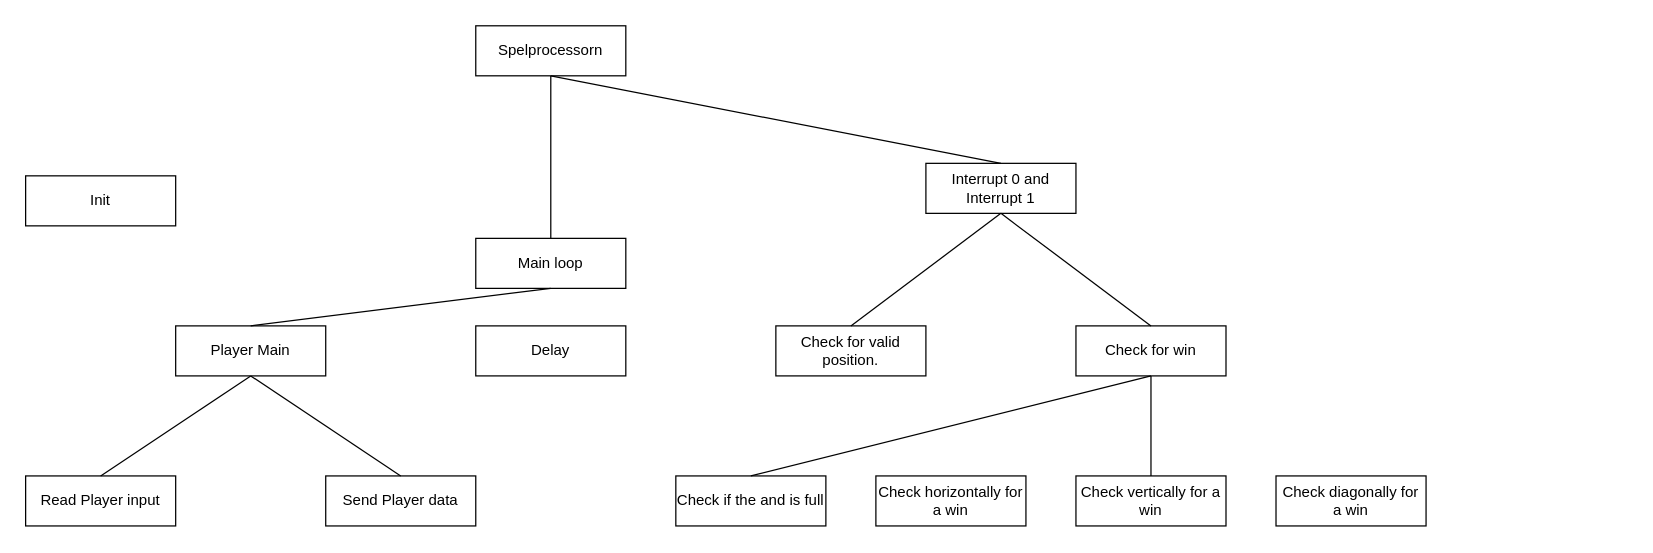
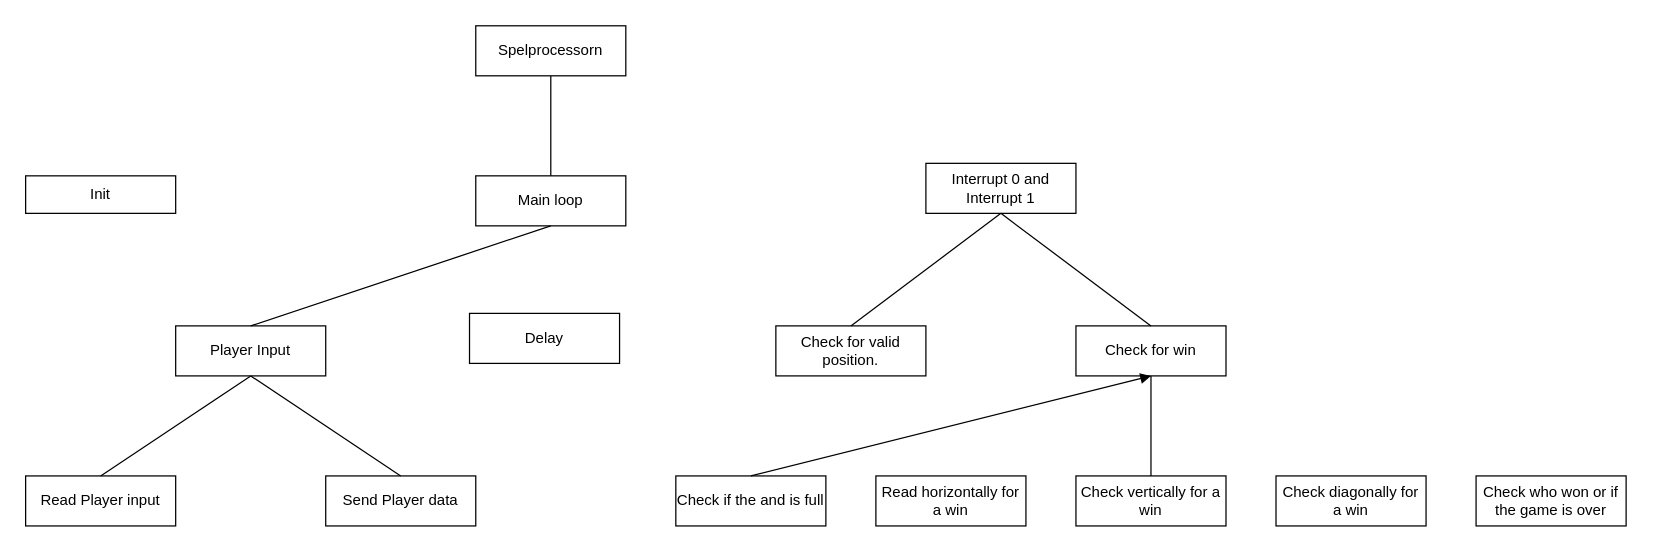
(776, 119) -> none
(101, 201) -> (101, 194)
(551, 263) -> (551, 201)
(251, 351) -> (251, 351)
(551, 351) -> (544, 338)
(1142, 378) -> (1139, 379)
(951, 501) -> (951, 501)
none -> (1551, 501)
